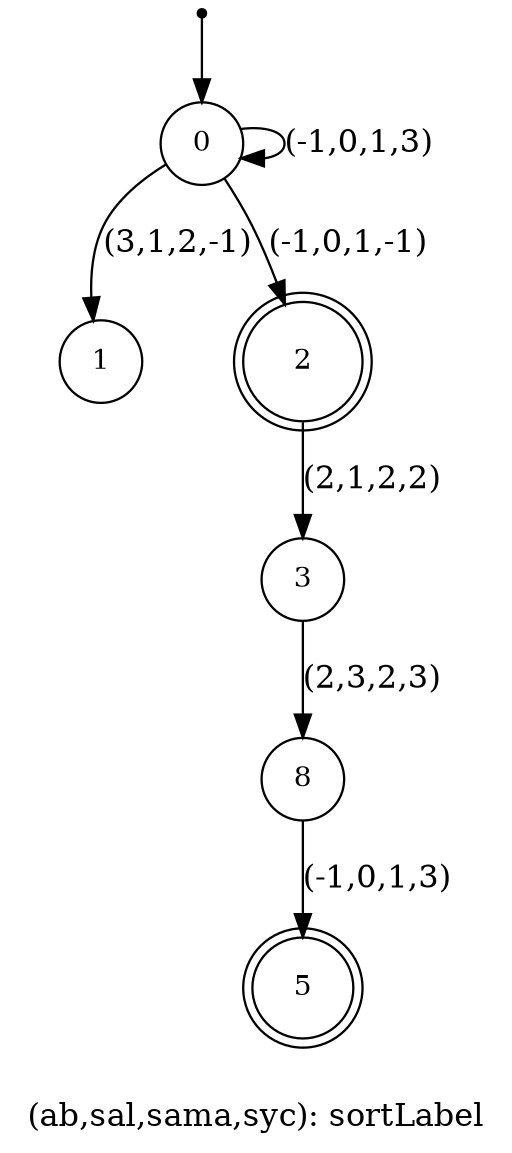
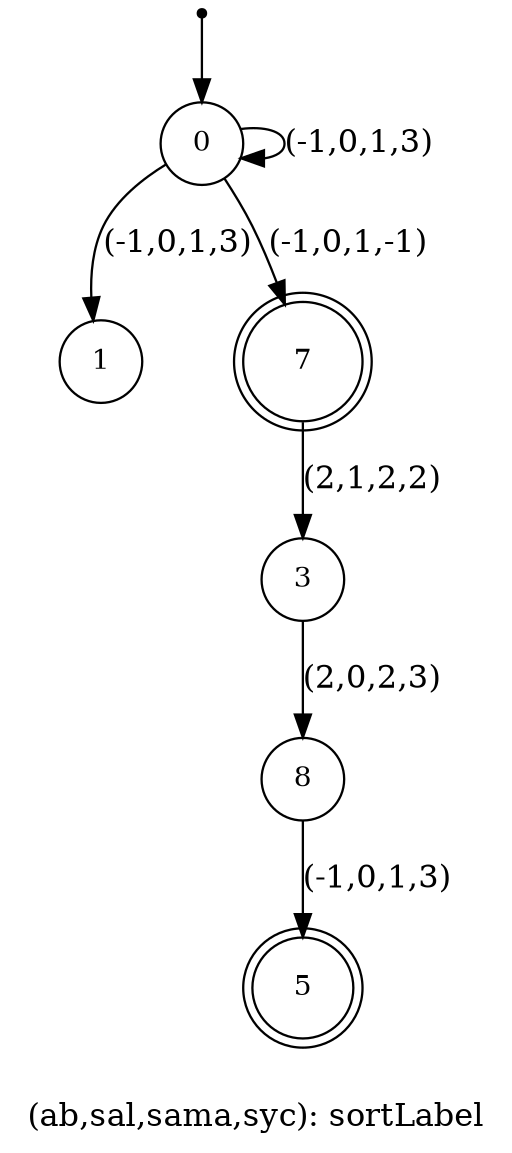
(178, 243) -> (178, 243)
(303, 362) -> (303, 362)
(373, 679) -> (373, 679)
